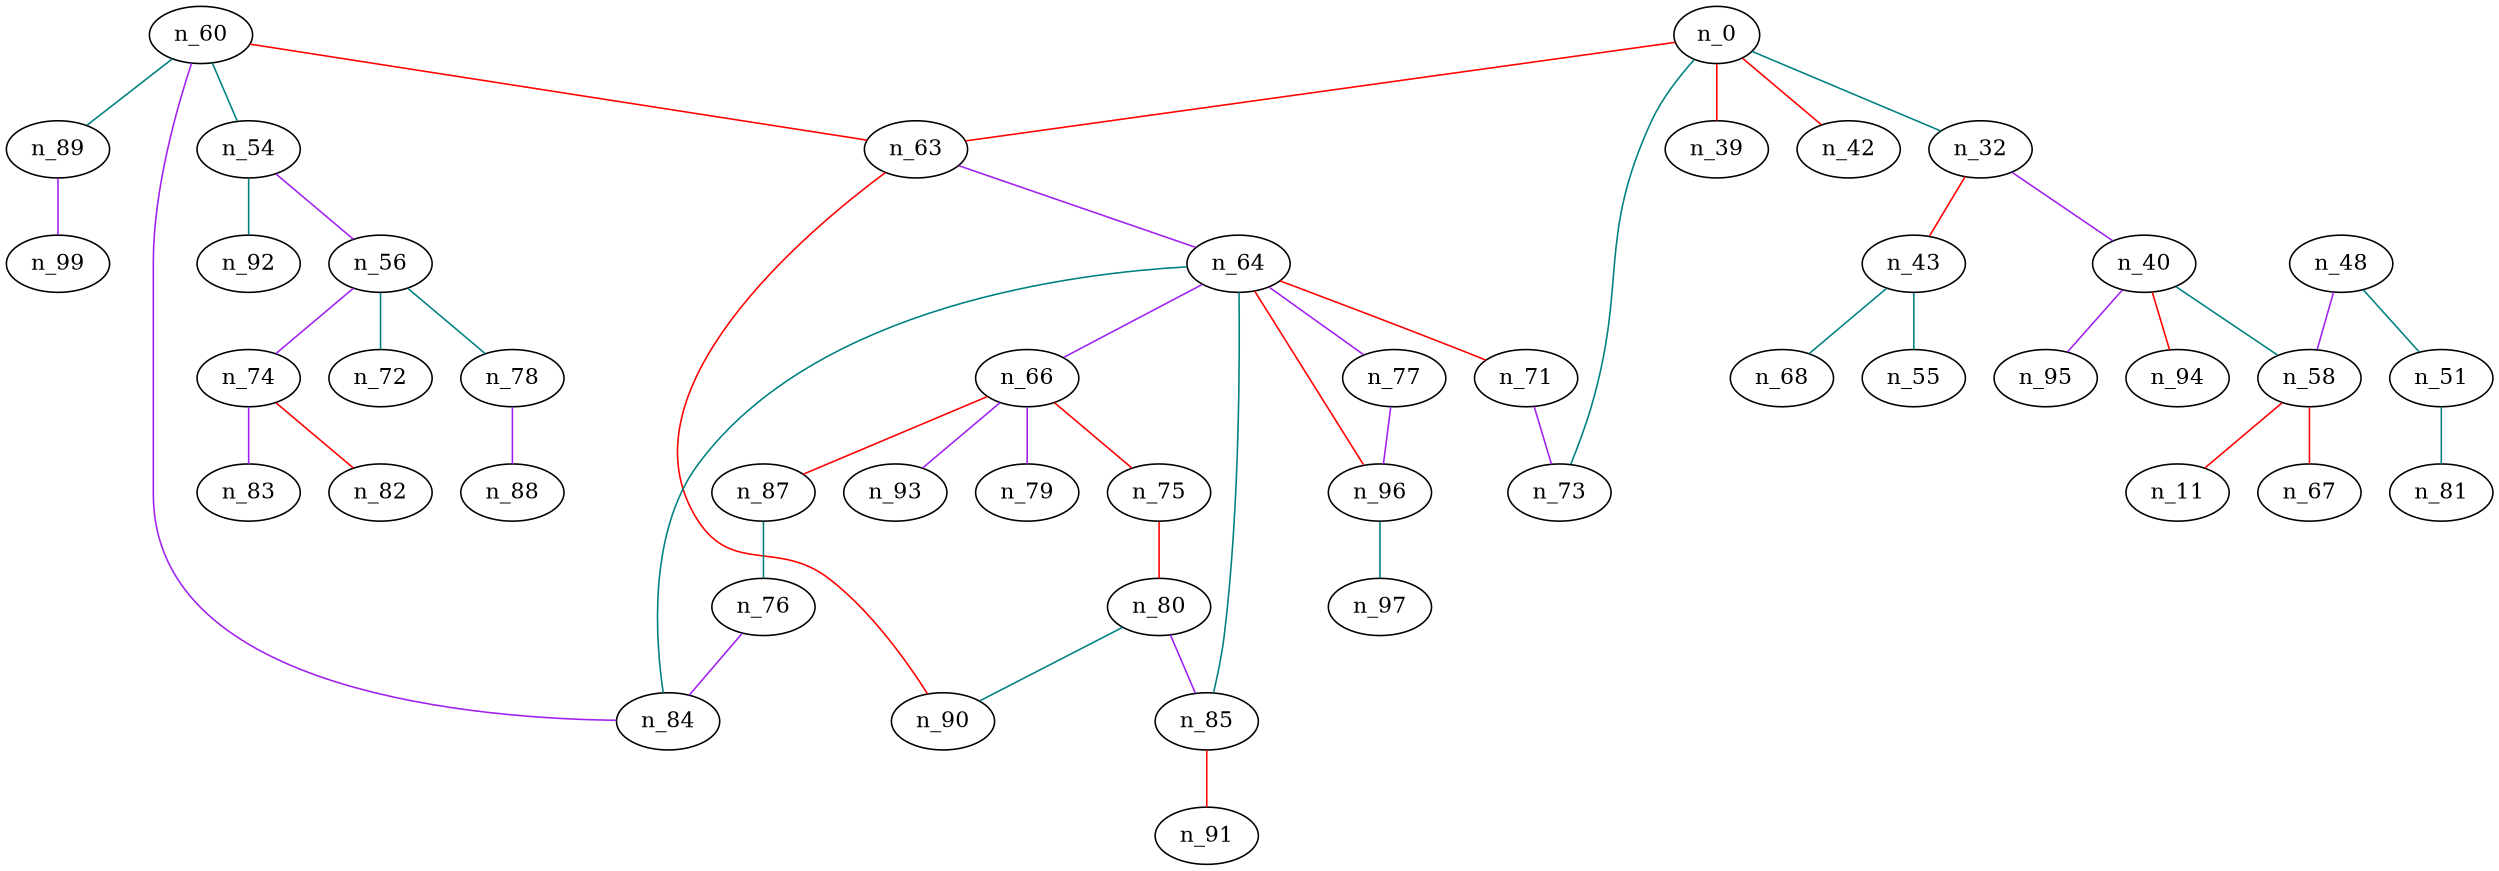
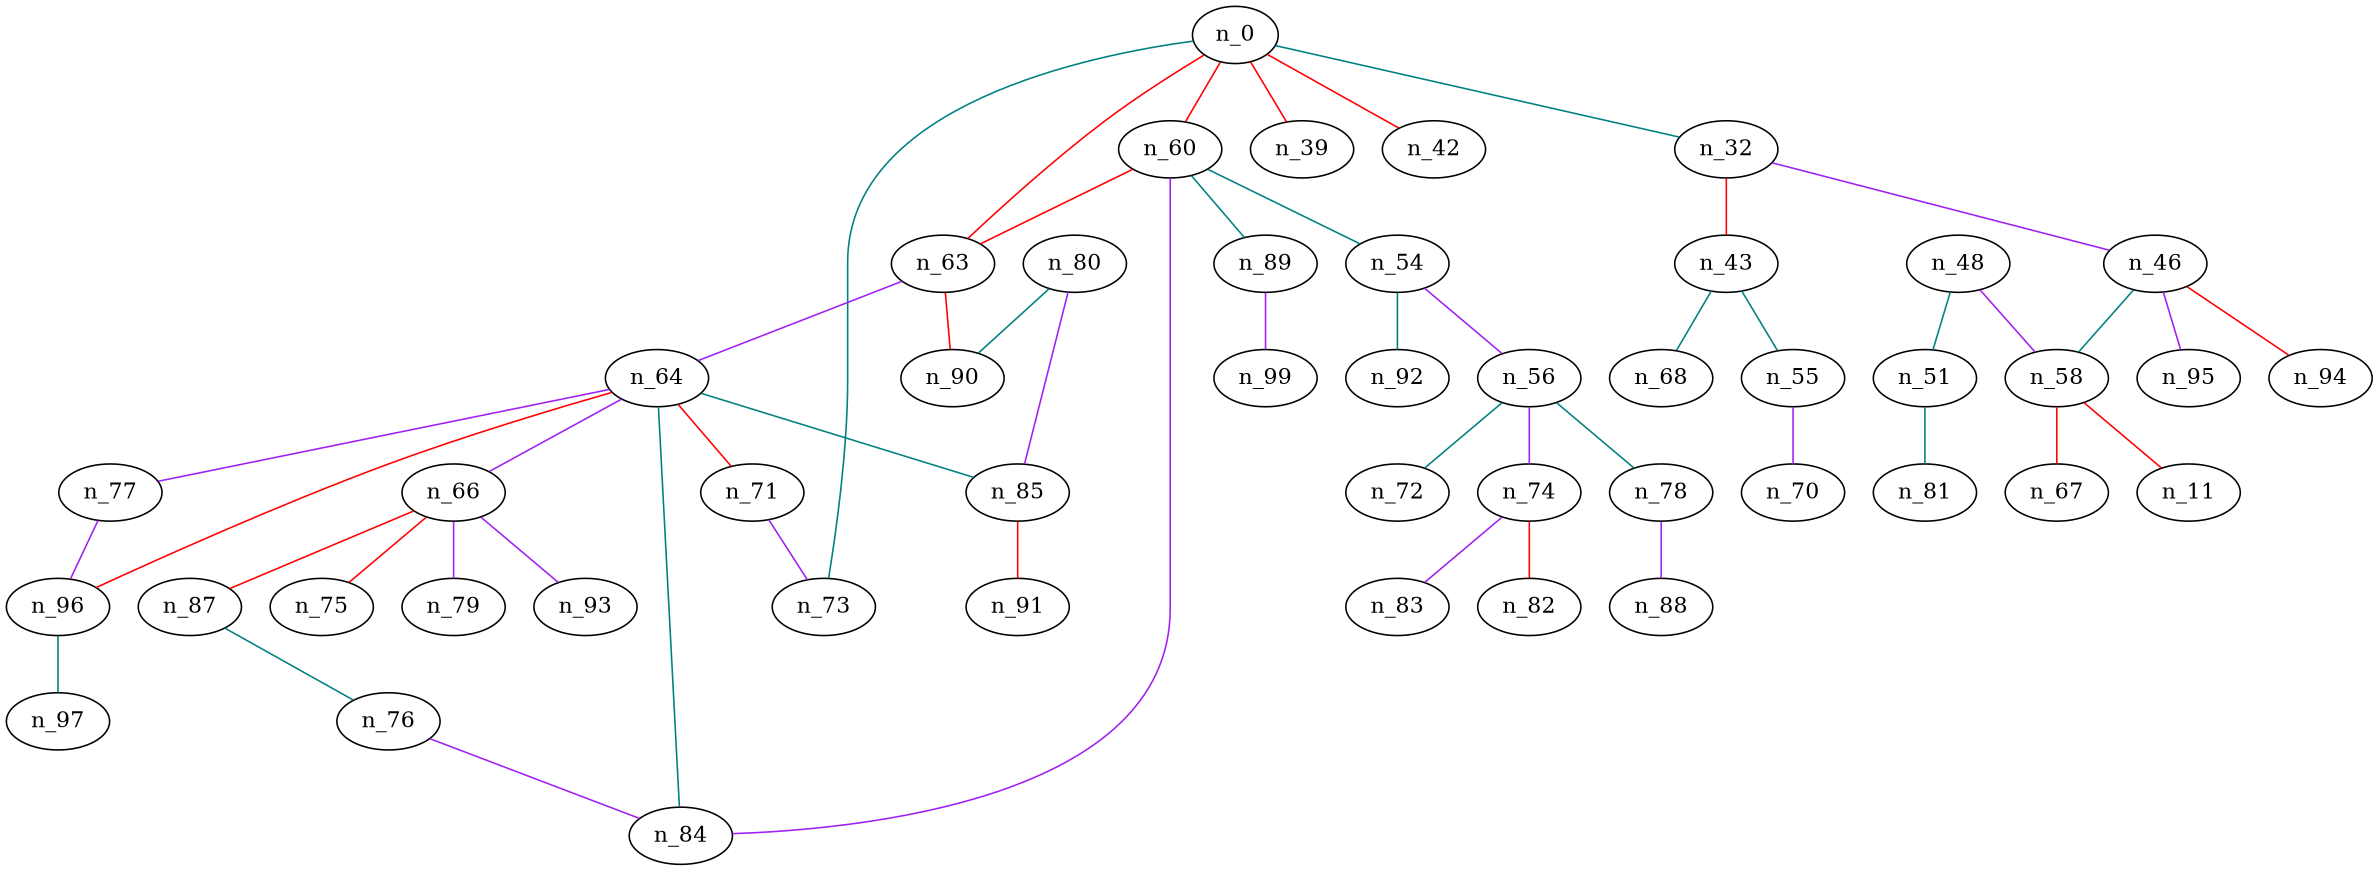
none -> (1203, 92)
(2144, 264) -> (2155, 264)
none -> (1793, 493)
(1159, 550) -> none
